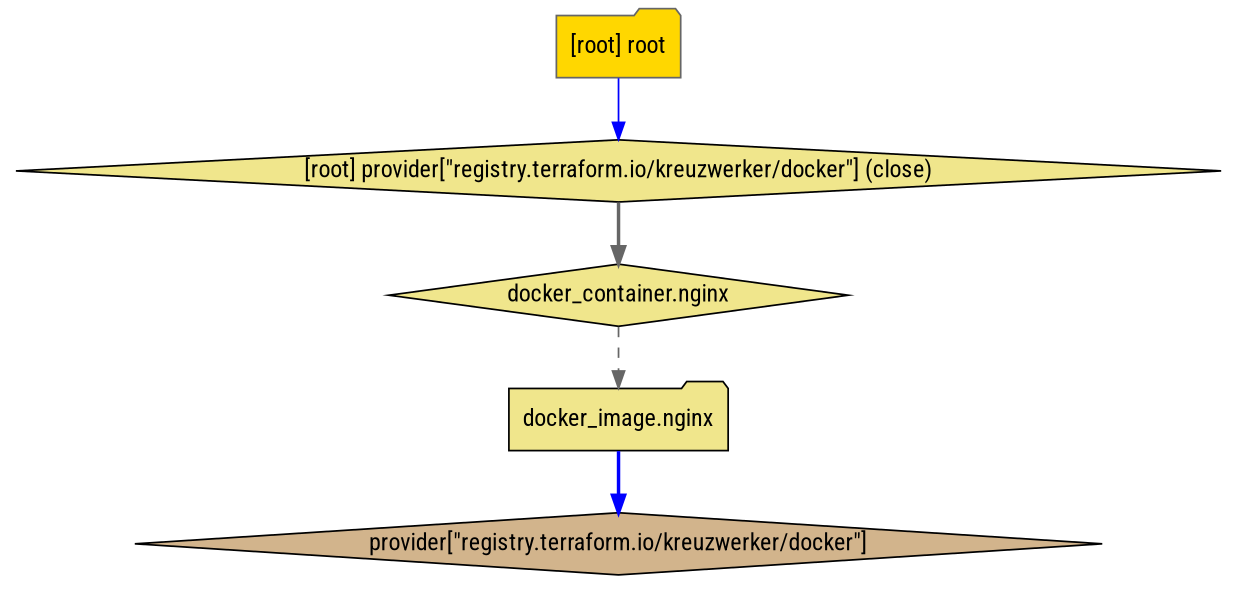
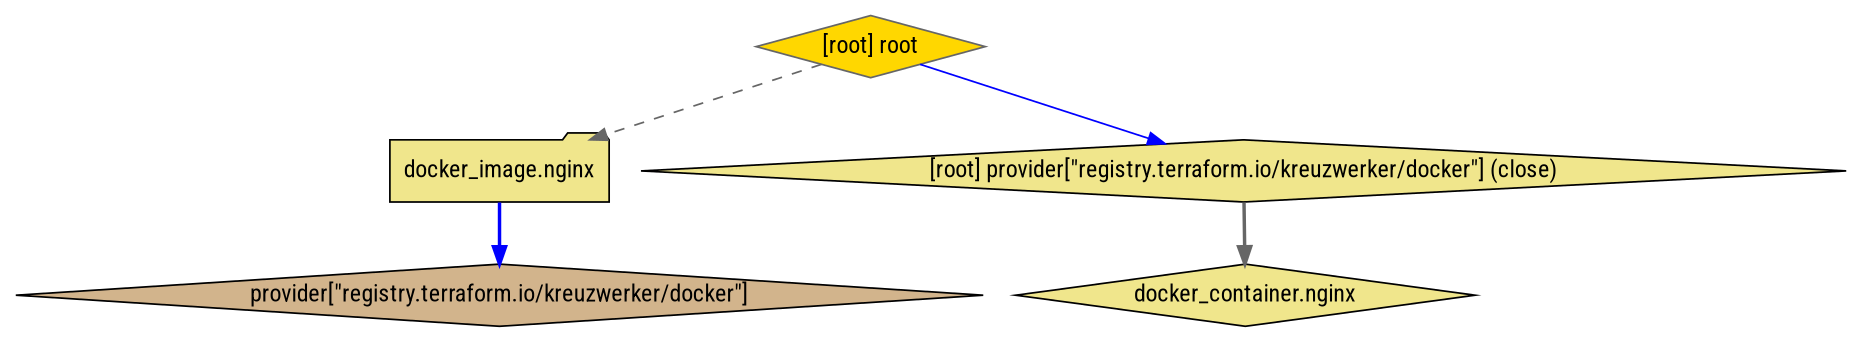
(619, 47) -> (871, 47)
(619, 349) -> (714, 99)
